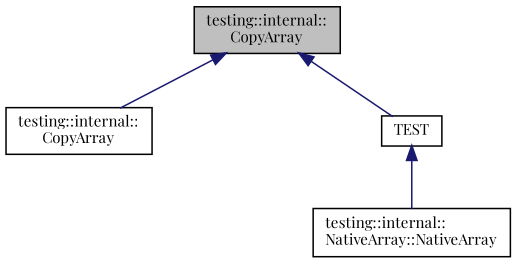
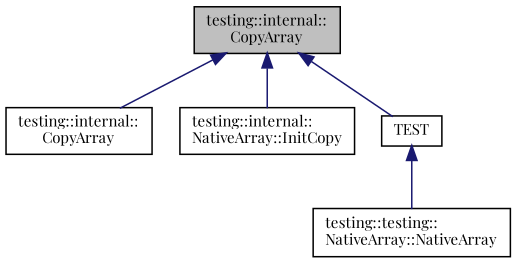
none -> (267, 131)
(412, 233) -> (412, 233)
